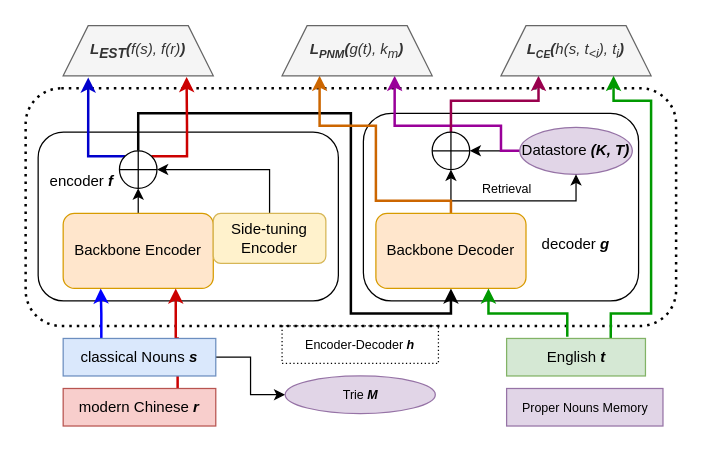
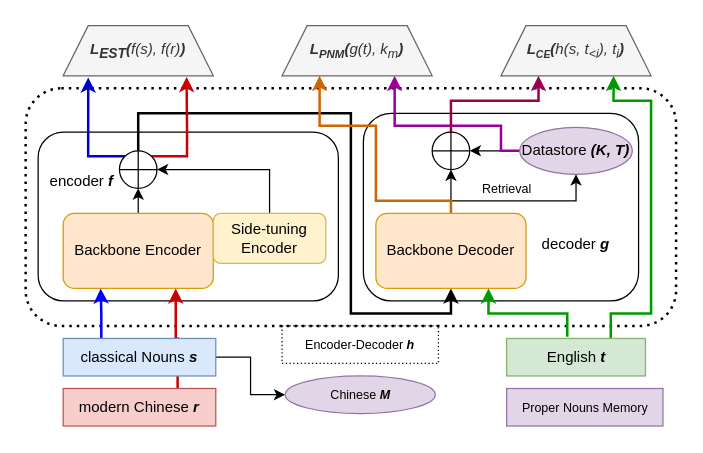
(361, 394) -> (361, 394)
